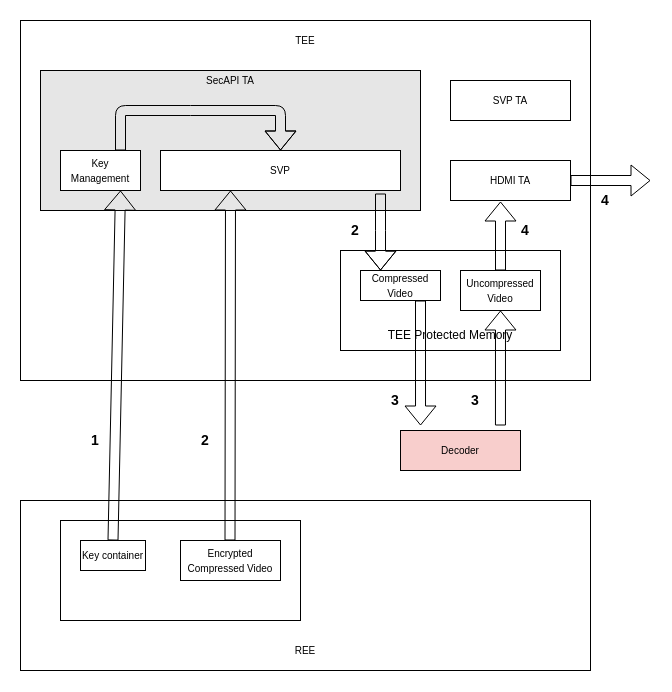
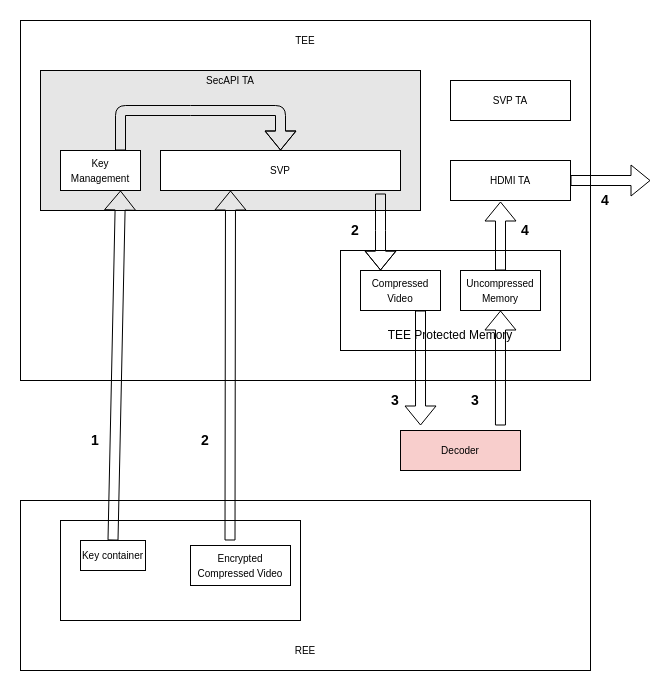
(401, 286) -> (401, 291)
(501, 291) -> (501, 291)
(231, 561) -> (241, 566)
